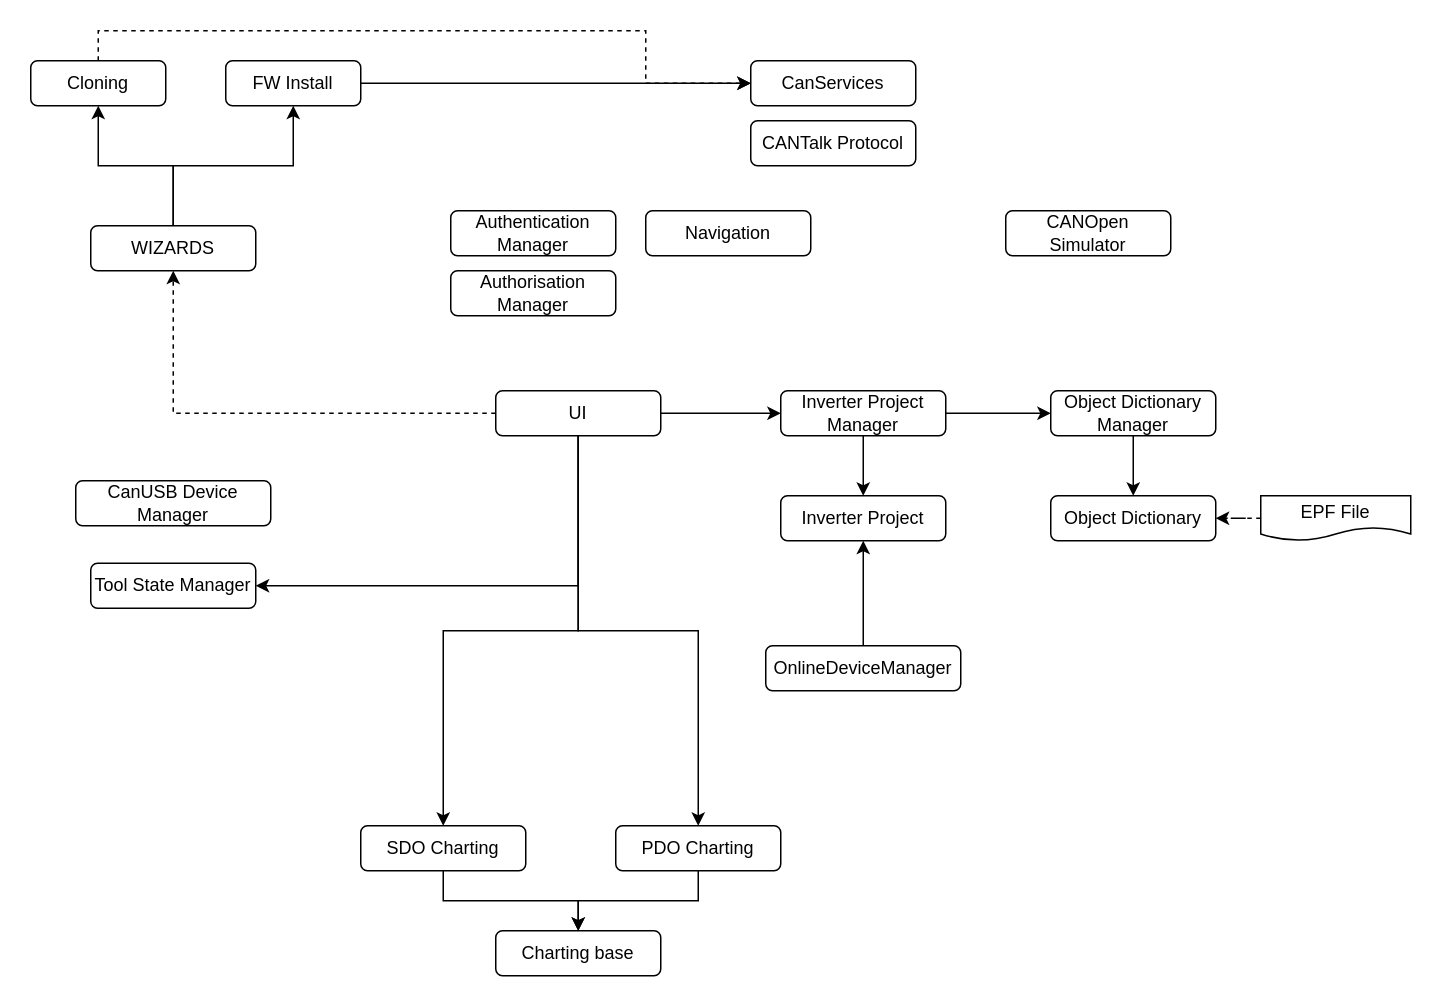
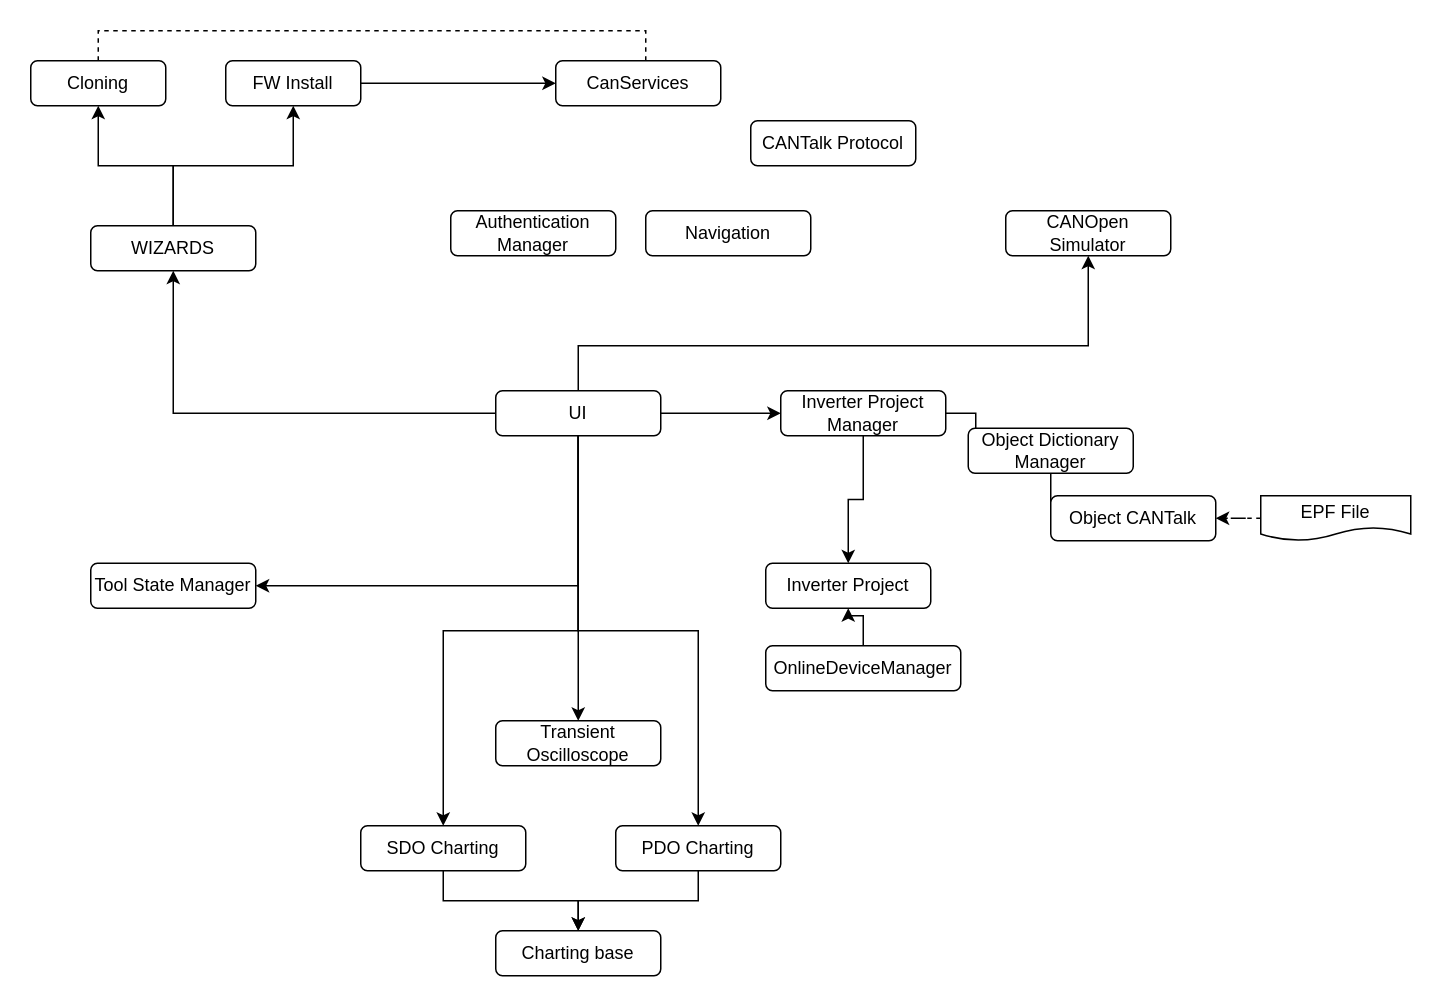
(833, 83) -> (638, 83)
(533, 293) -> none
none -> (850, 346)
(269, 413) -> (269, 413)
(1133, 413) -> (1051, 451)
(173, 503) -> none
(863, 518) -> (848, 586)
(1133, 518) -> (1133, 518)
none -> (578, 672)
none -> (578, 743)
